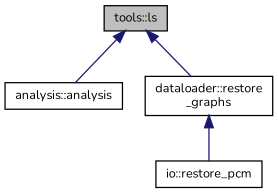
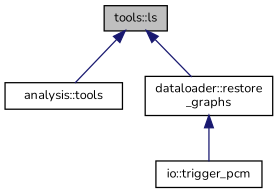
(64, 96) -> (64, 96)
(209, 174) -> (209, 174)
